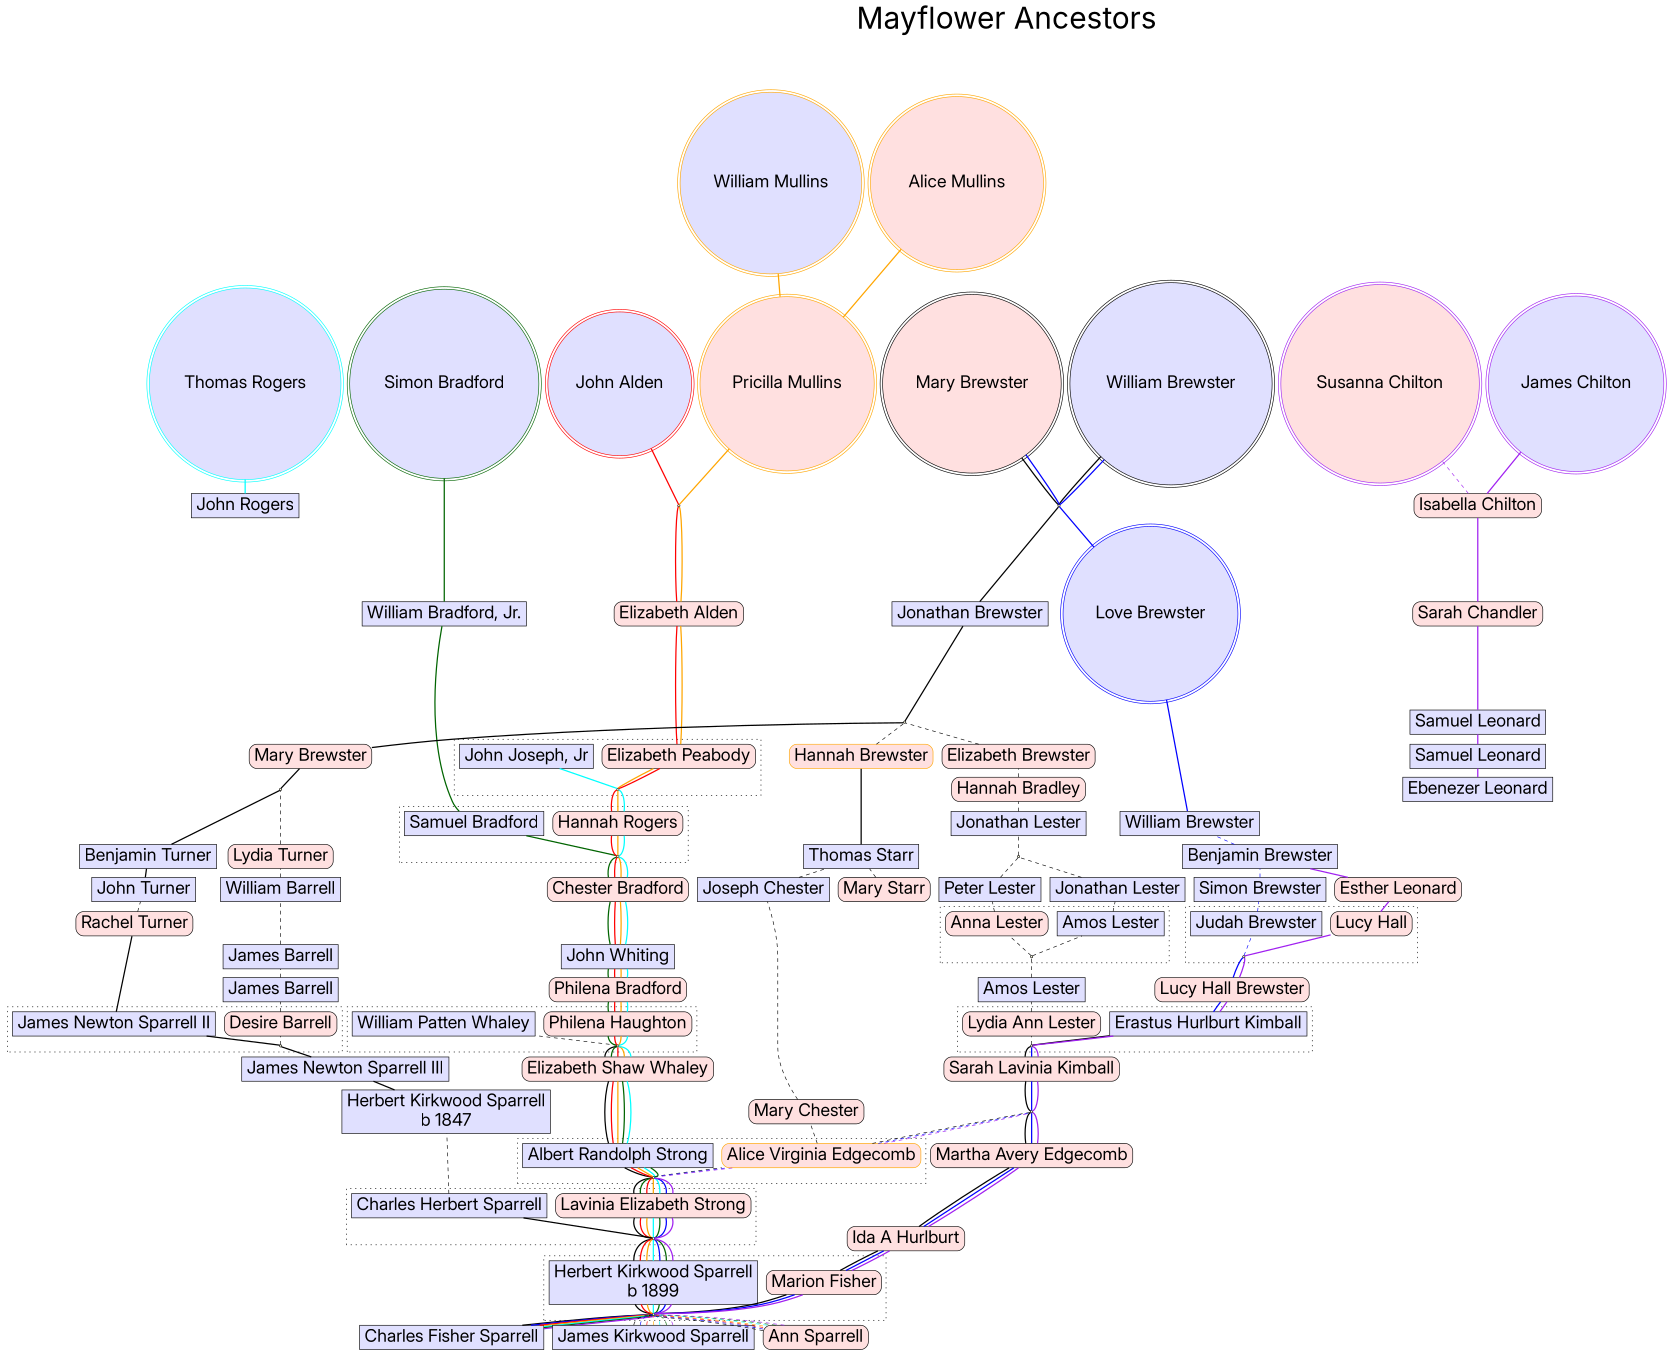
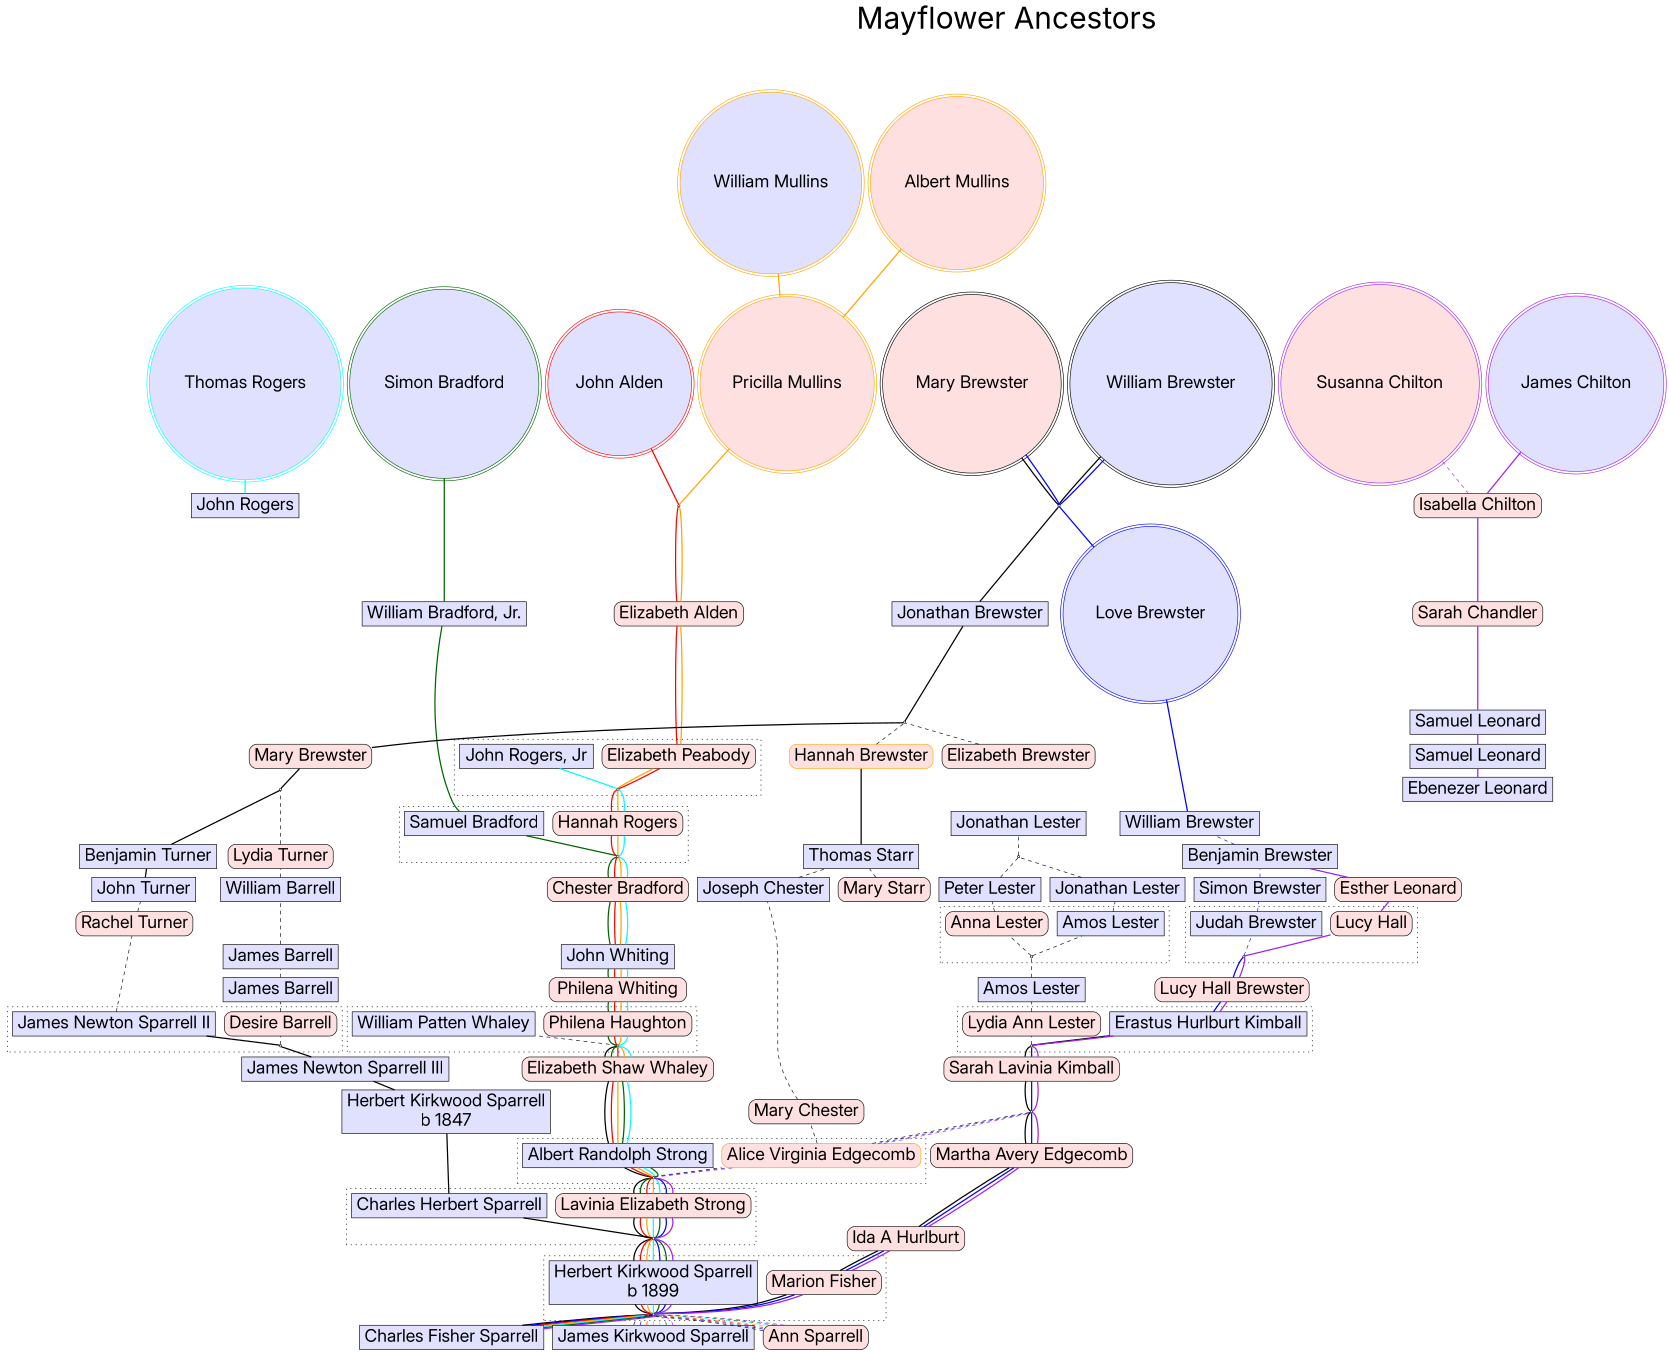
(957, 183) -> (957, 183)
(526, 756) -> (526, 756)
(1019, 789) -> none
(124, 974) -> (124, 974)
(618, 990) -> (618, 990)
(448, 1164) -> (448, 1164)
